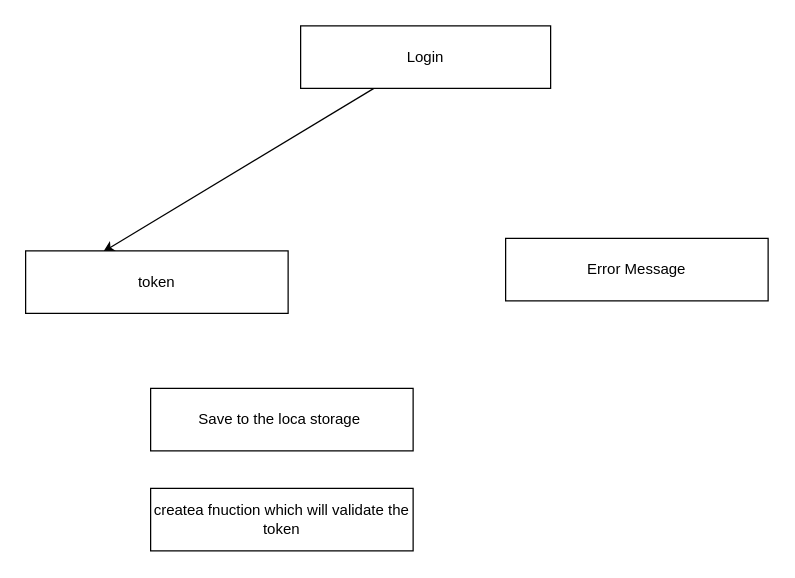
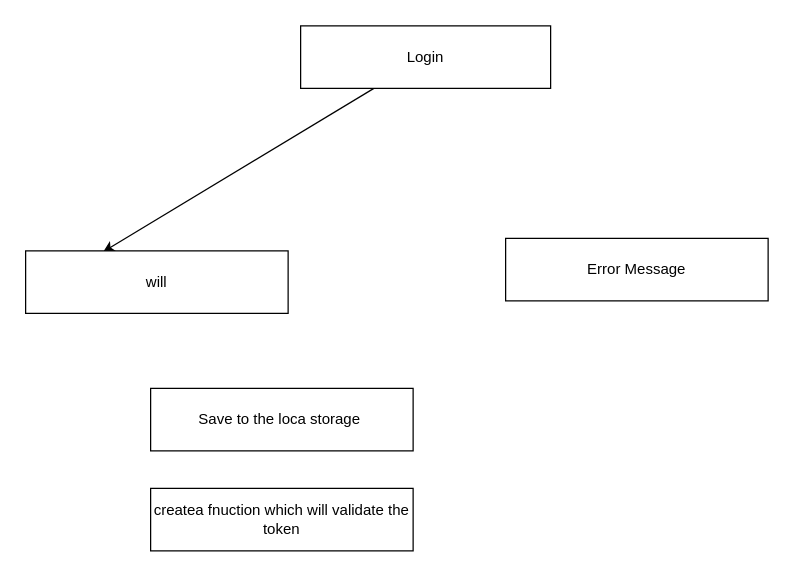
(157, 282) -> (157, 282)
